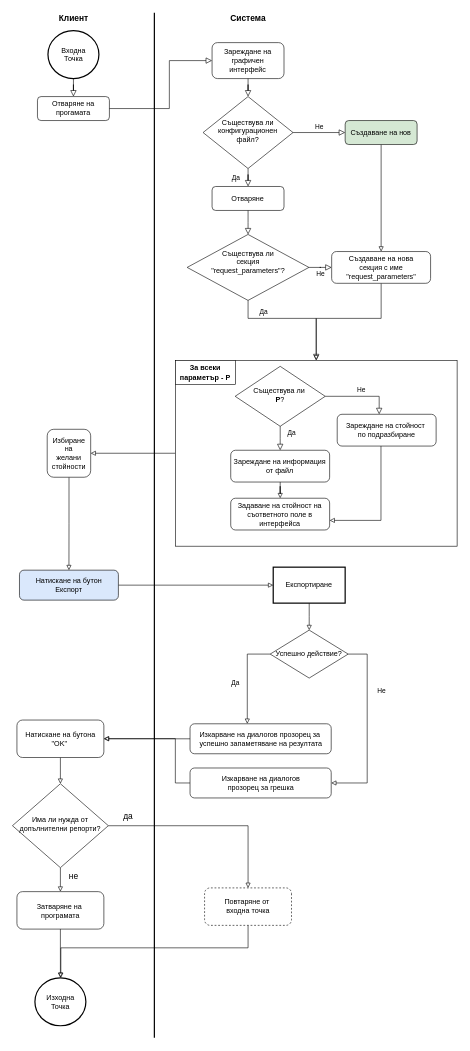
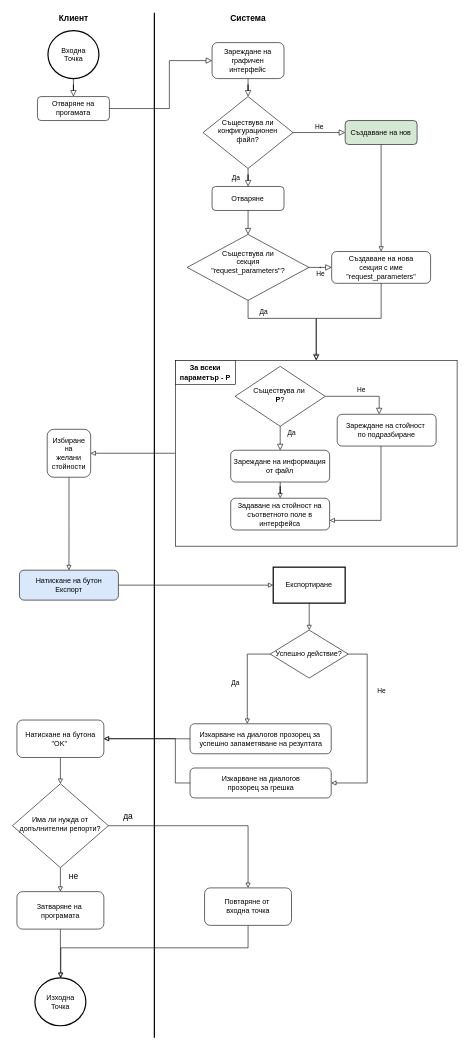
(248, 907) -> (248, 907)
